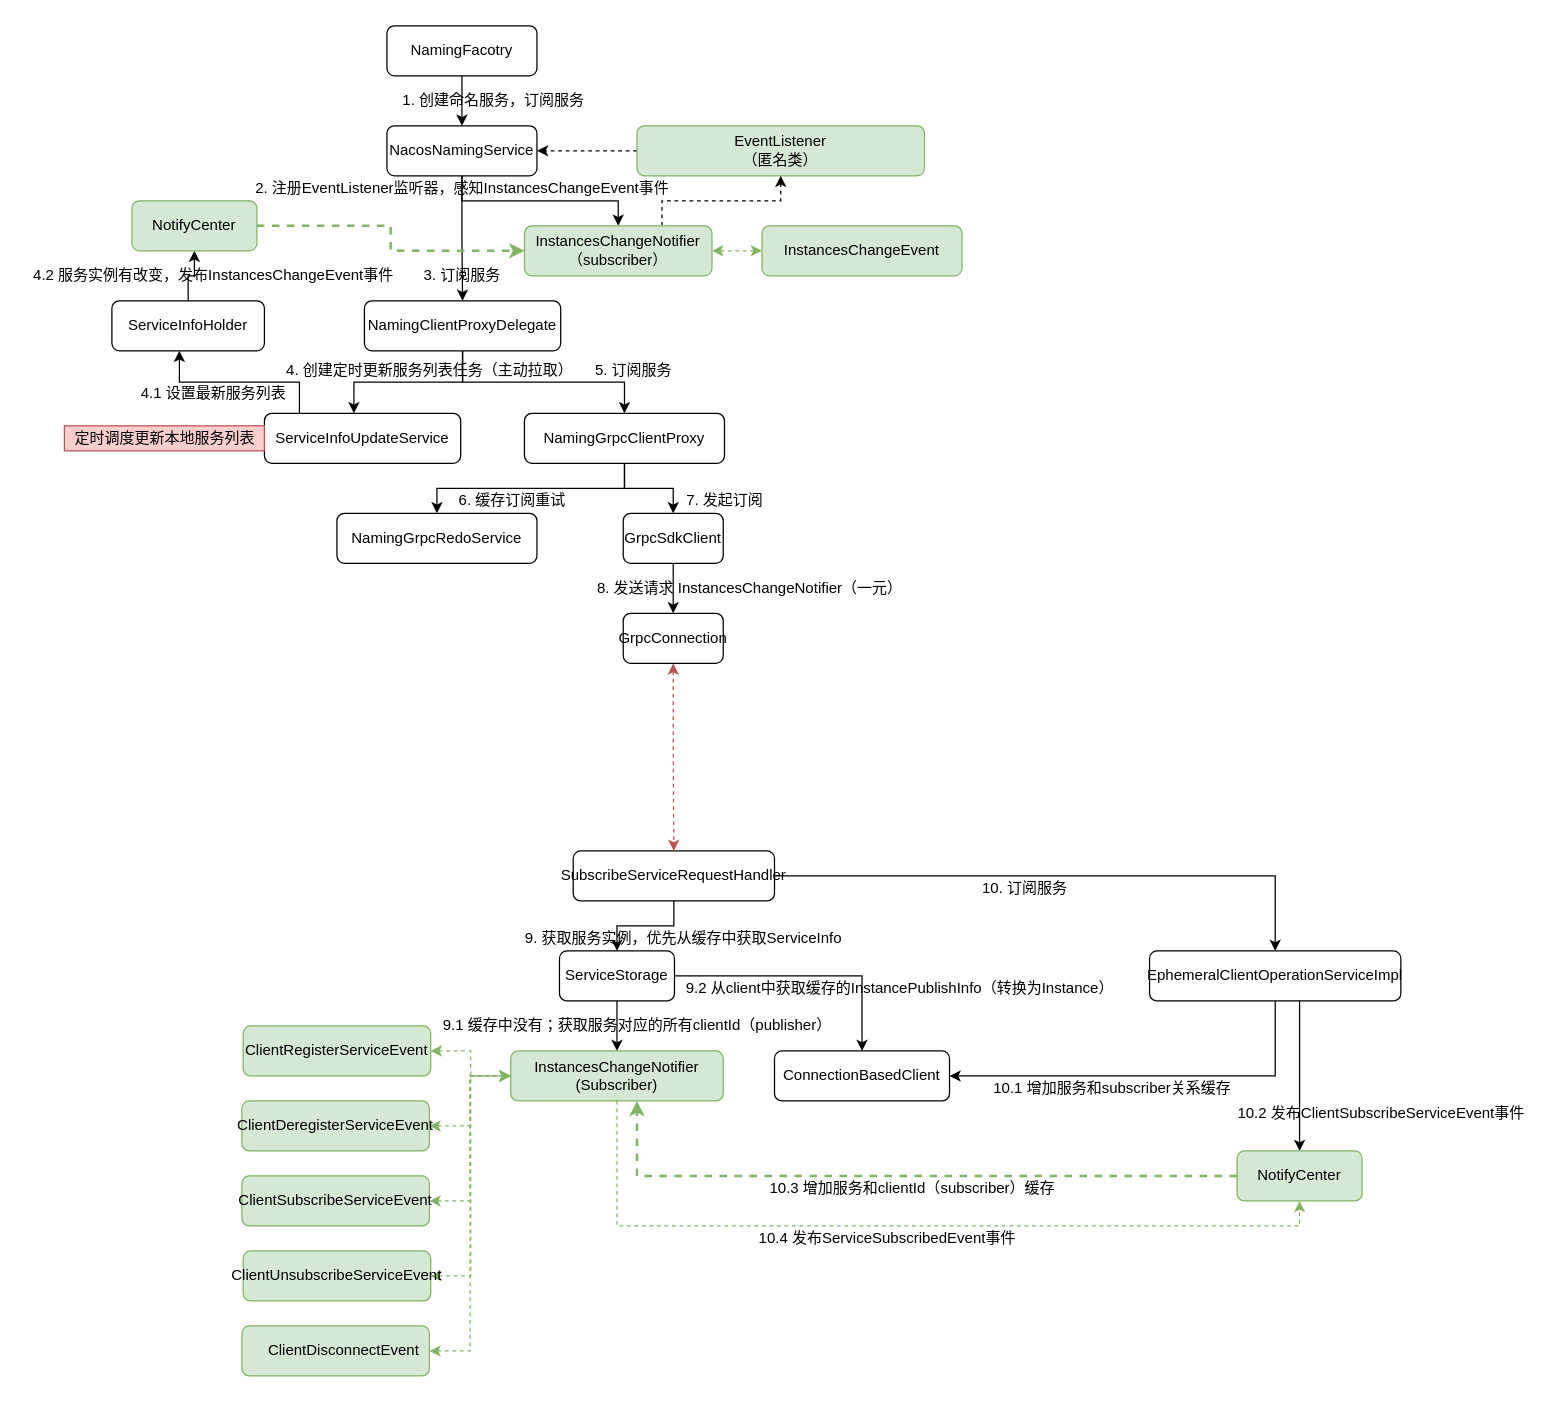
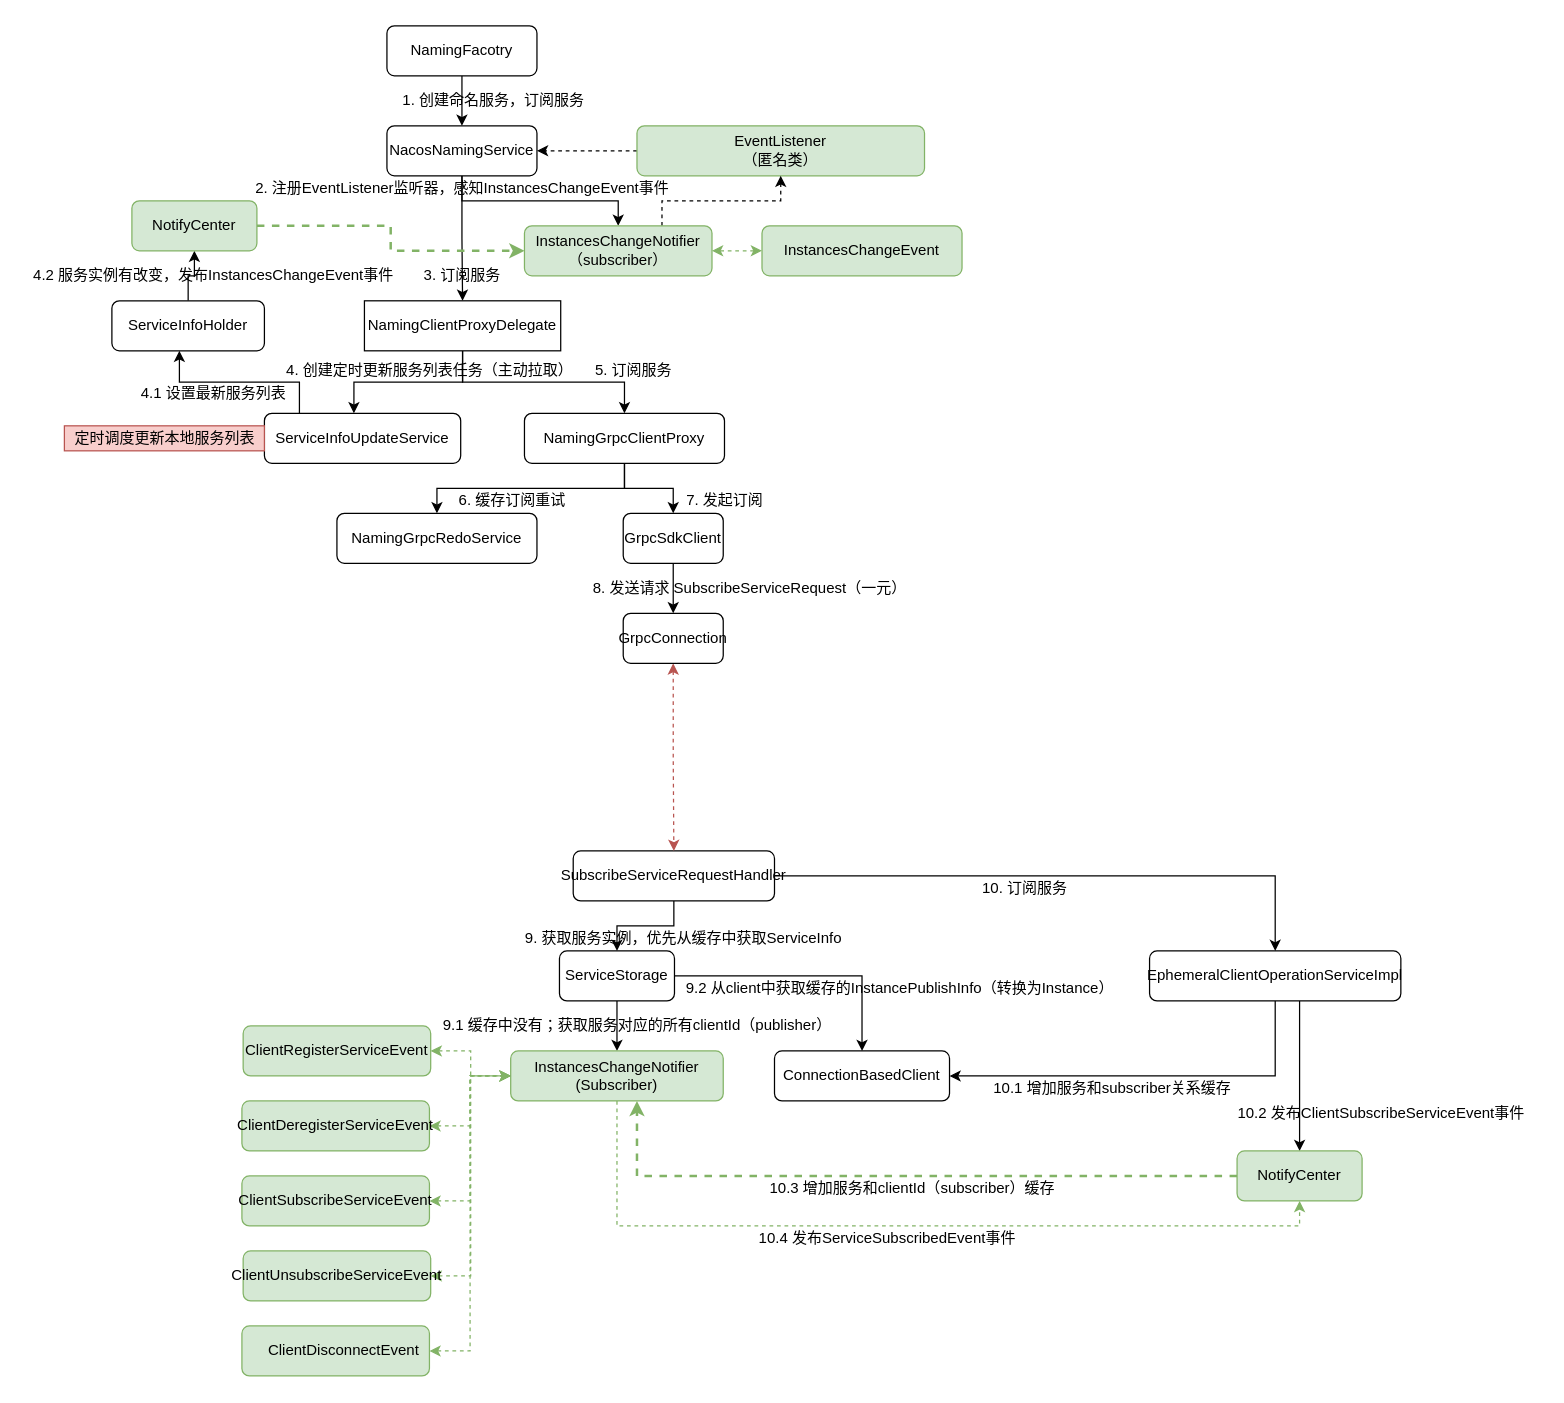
(463, 326) -> (463, 326)
(750, 588) -> (750, 588)
